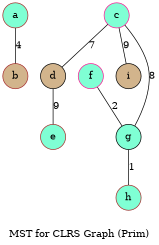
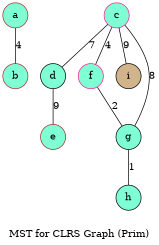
none -> (104, 46)
(15, 76) -> (15, 76)
(53, 76) -> (53, 76)
(129, 198) -> (129, 198)
